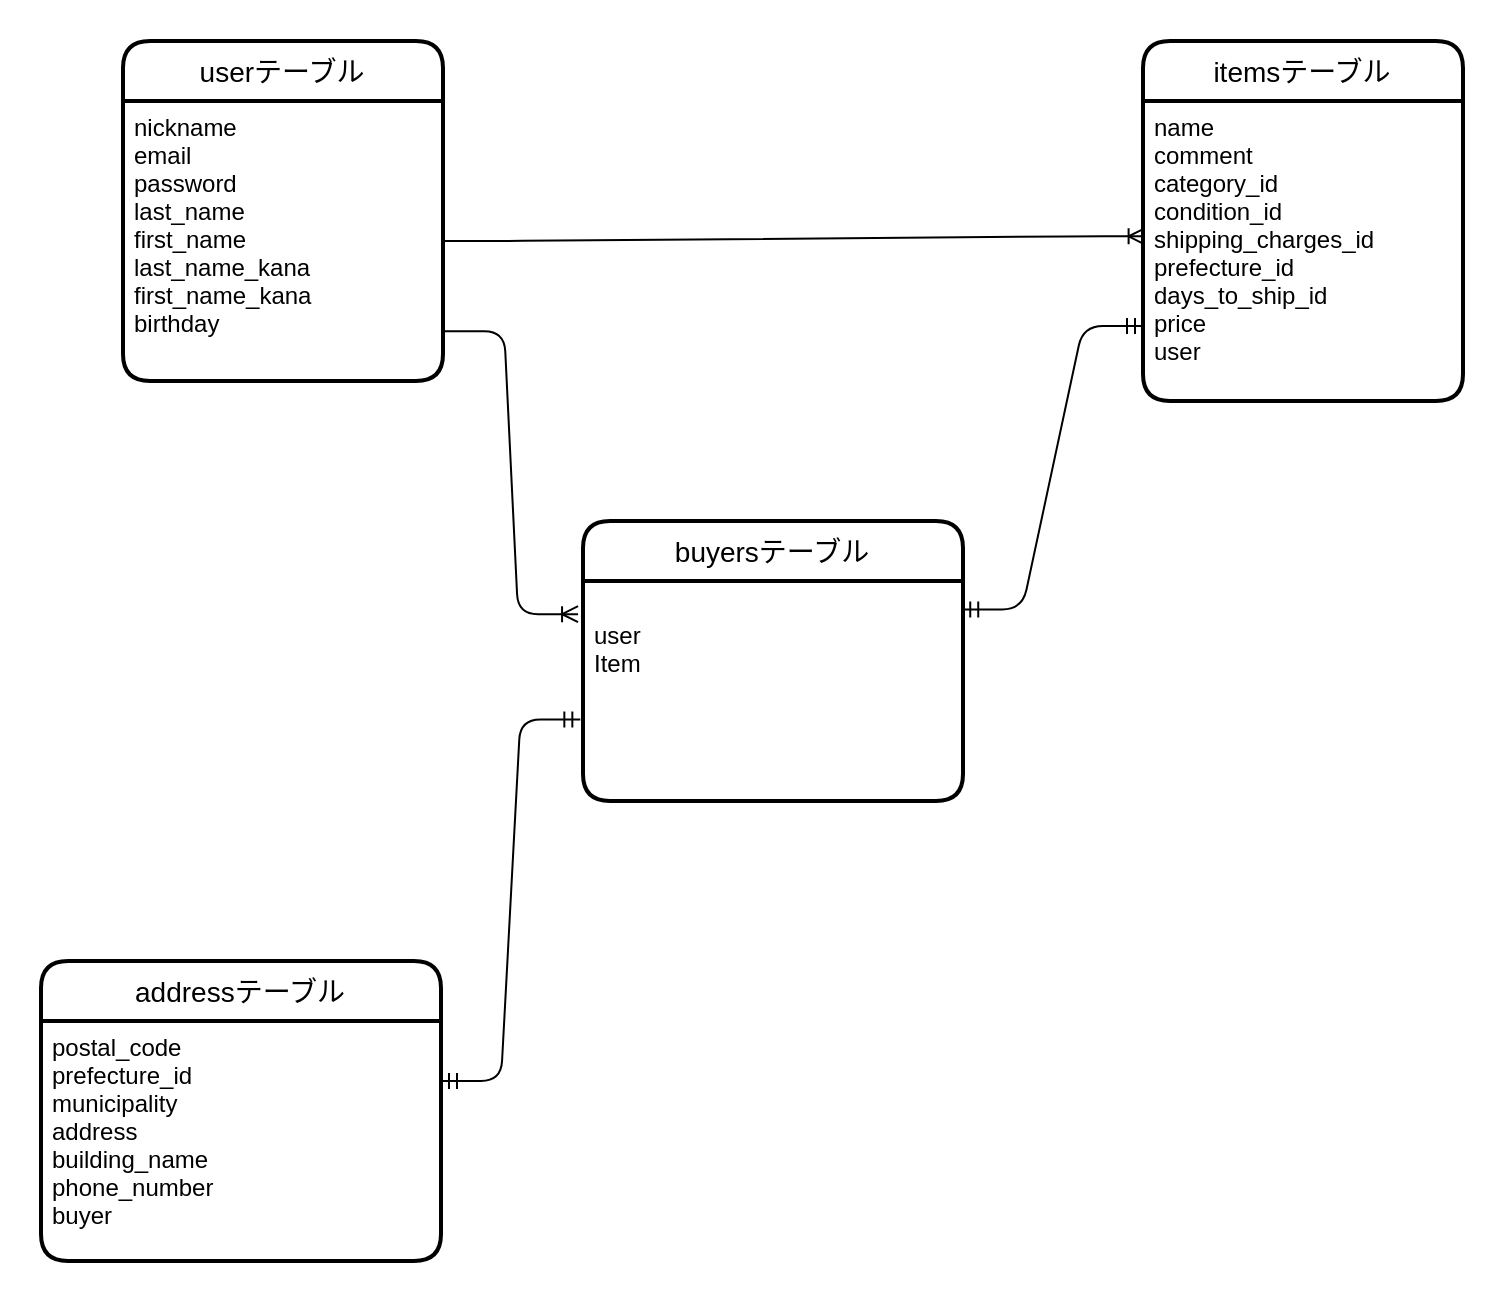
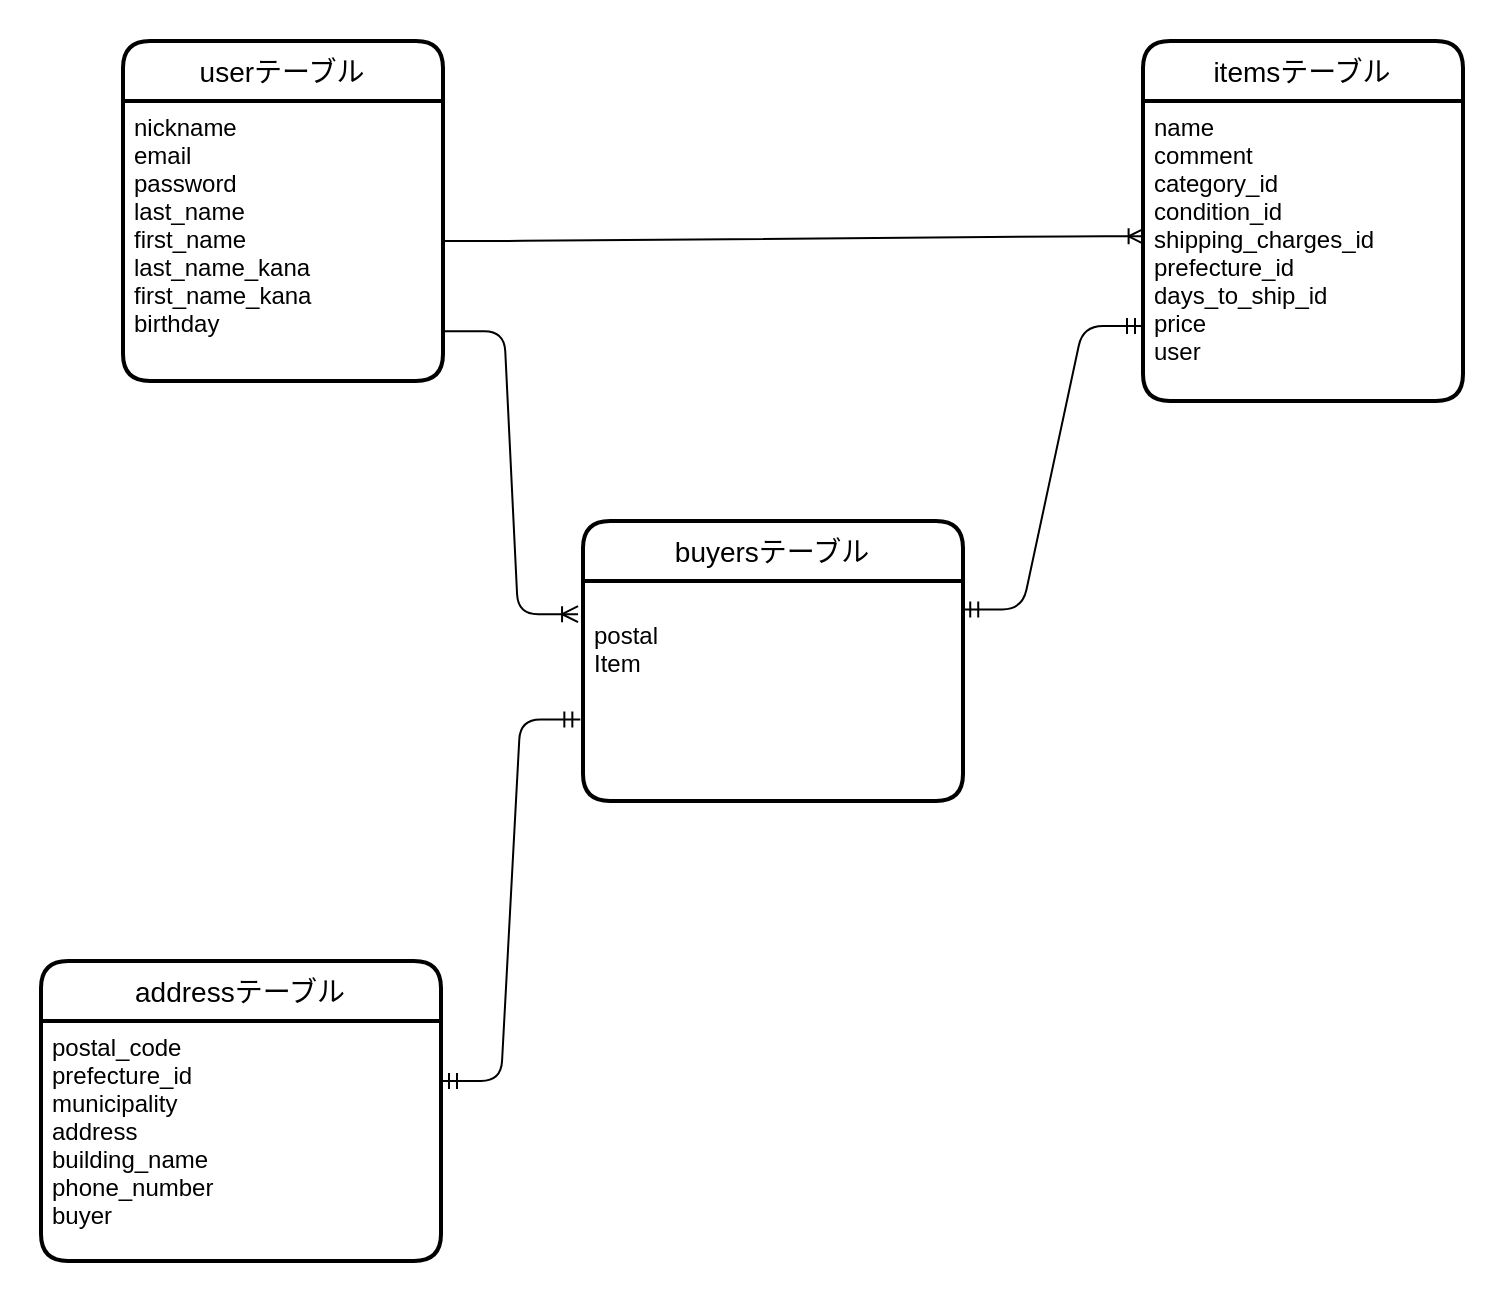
(621, 636) -> (631, 636)
